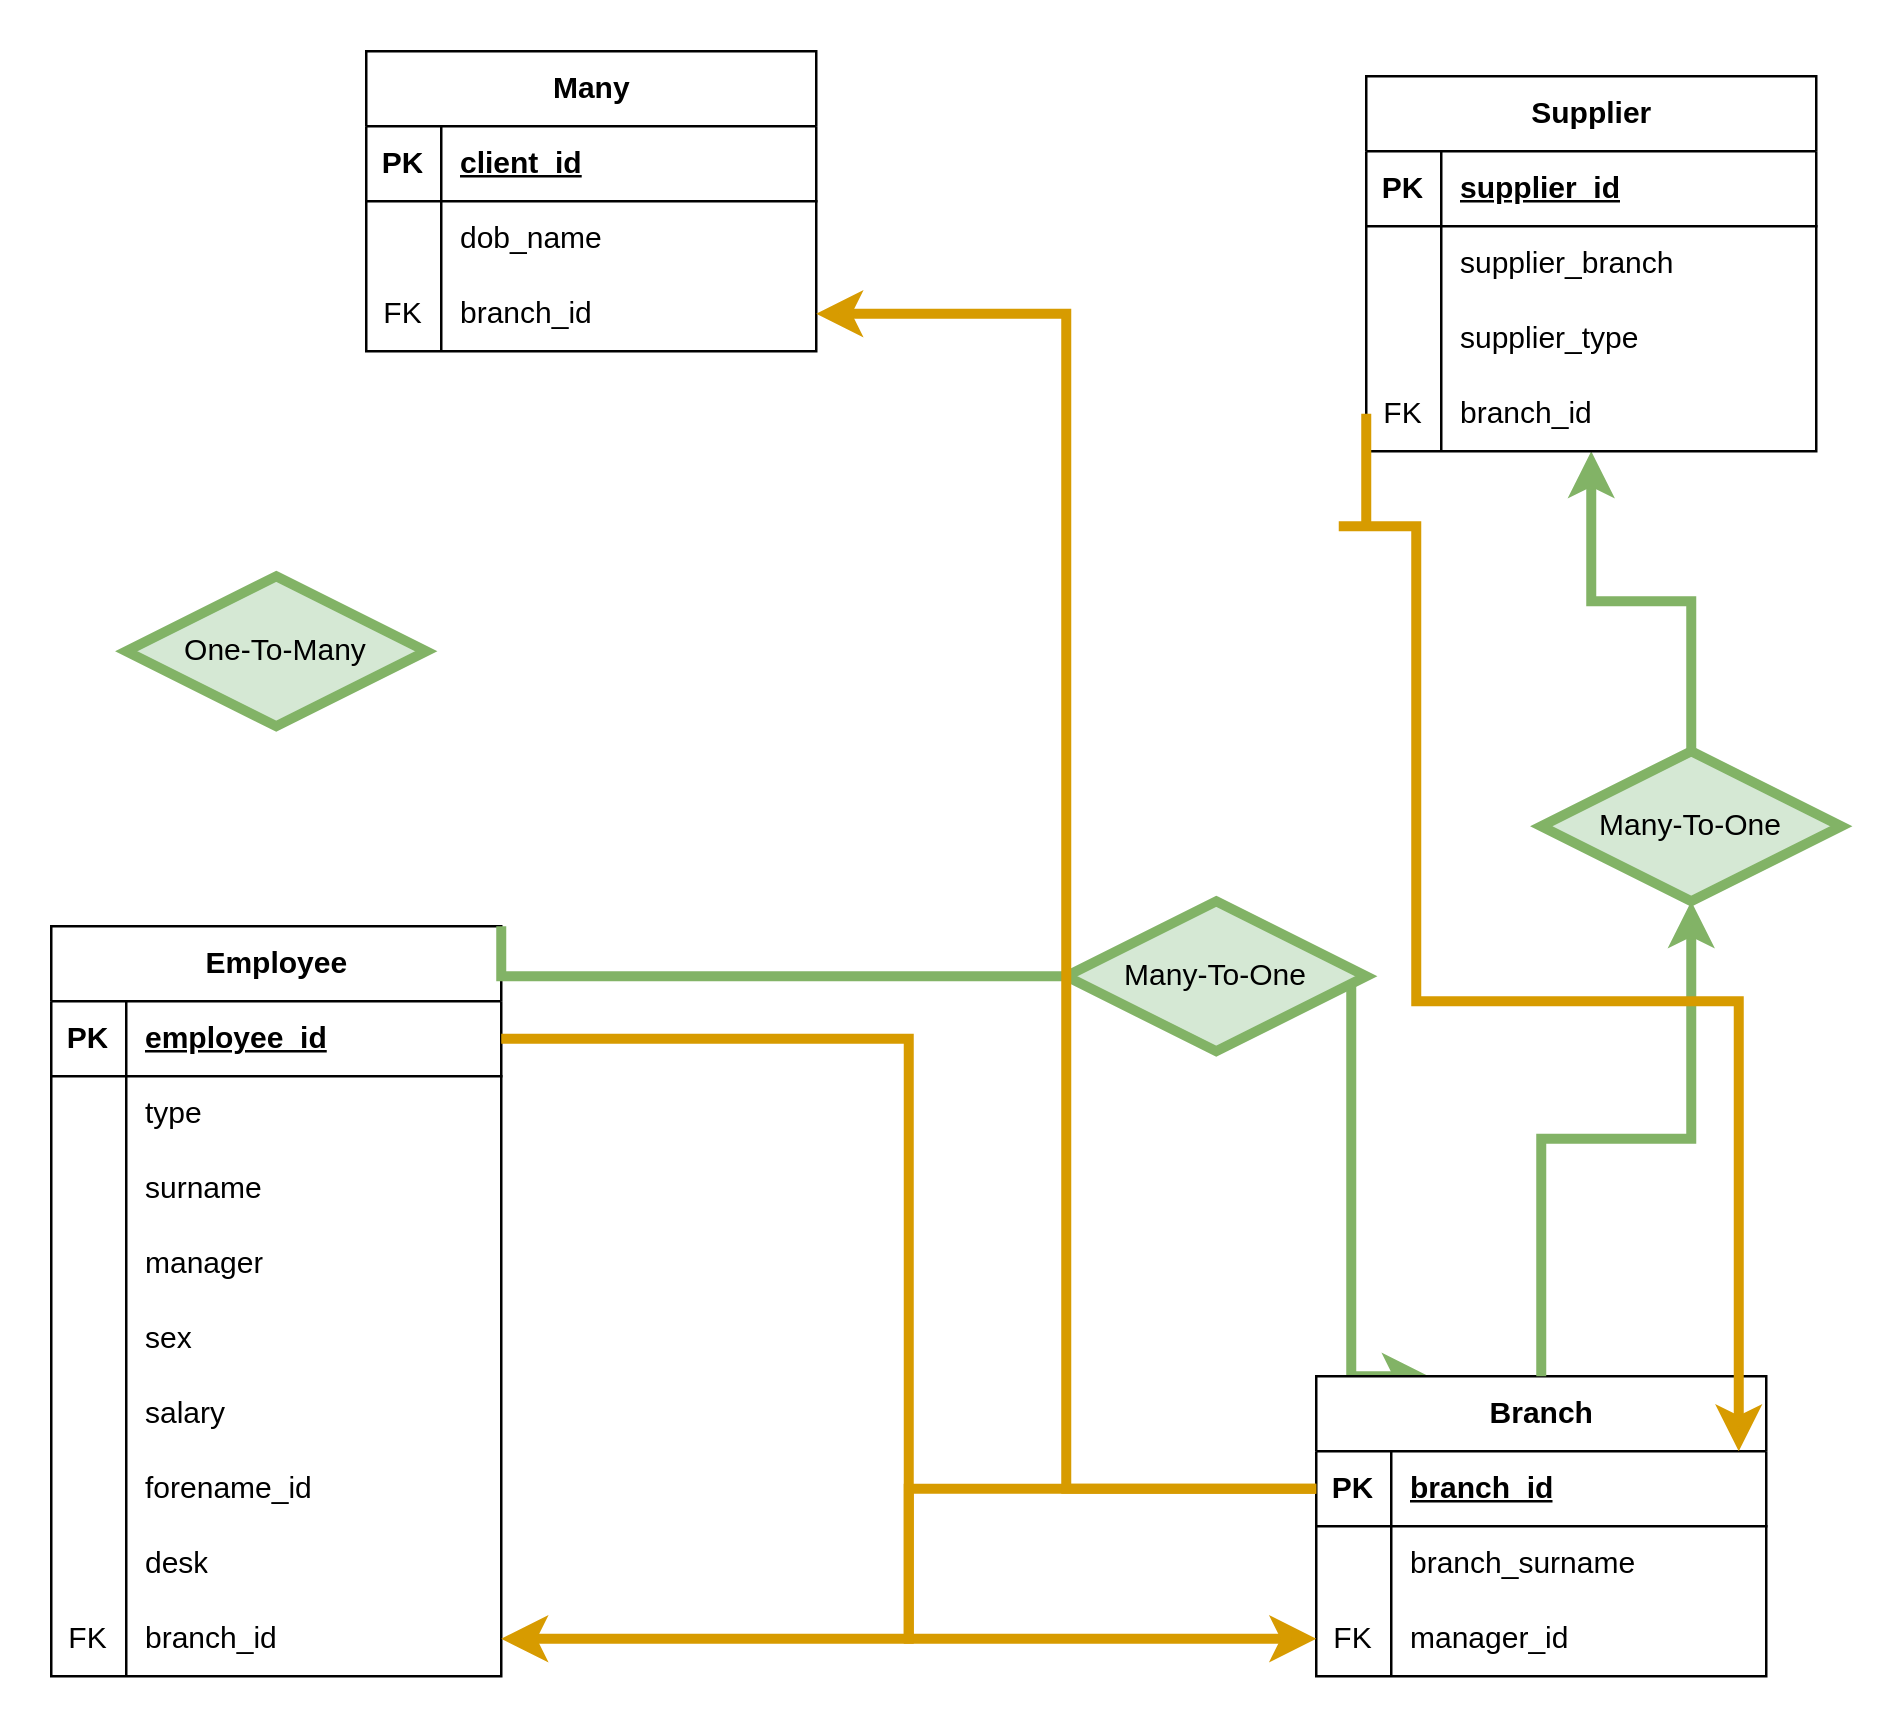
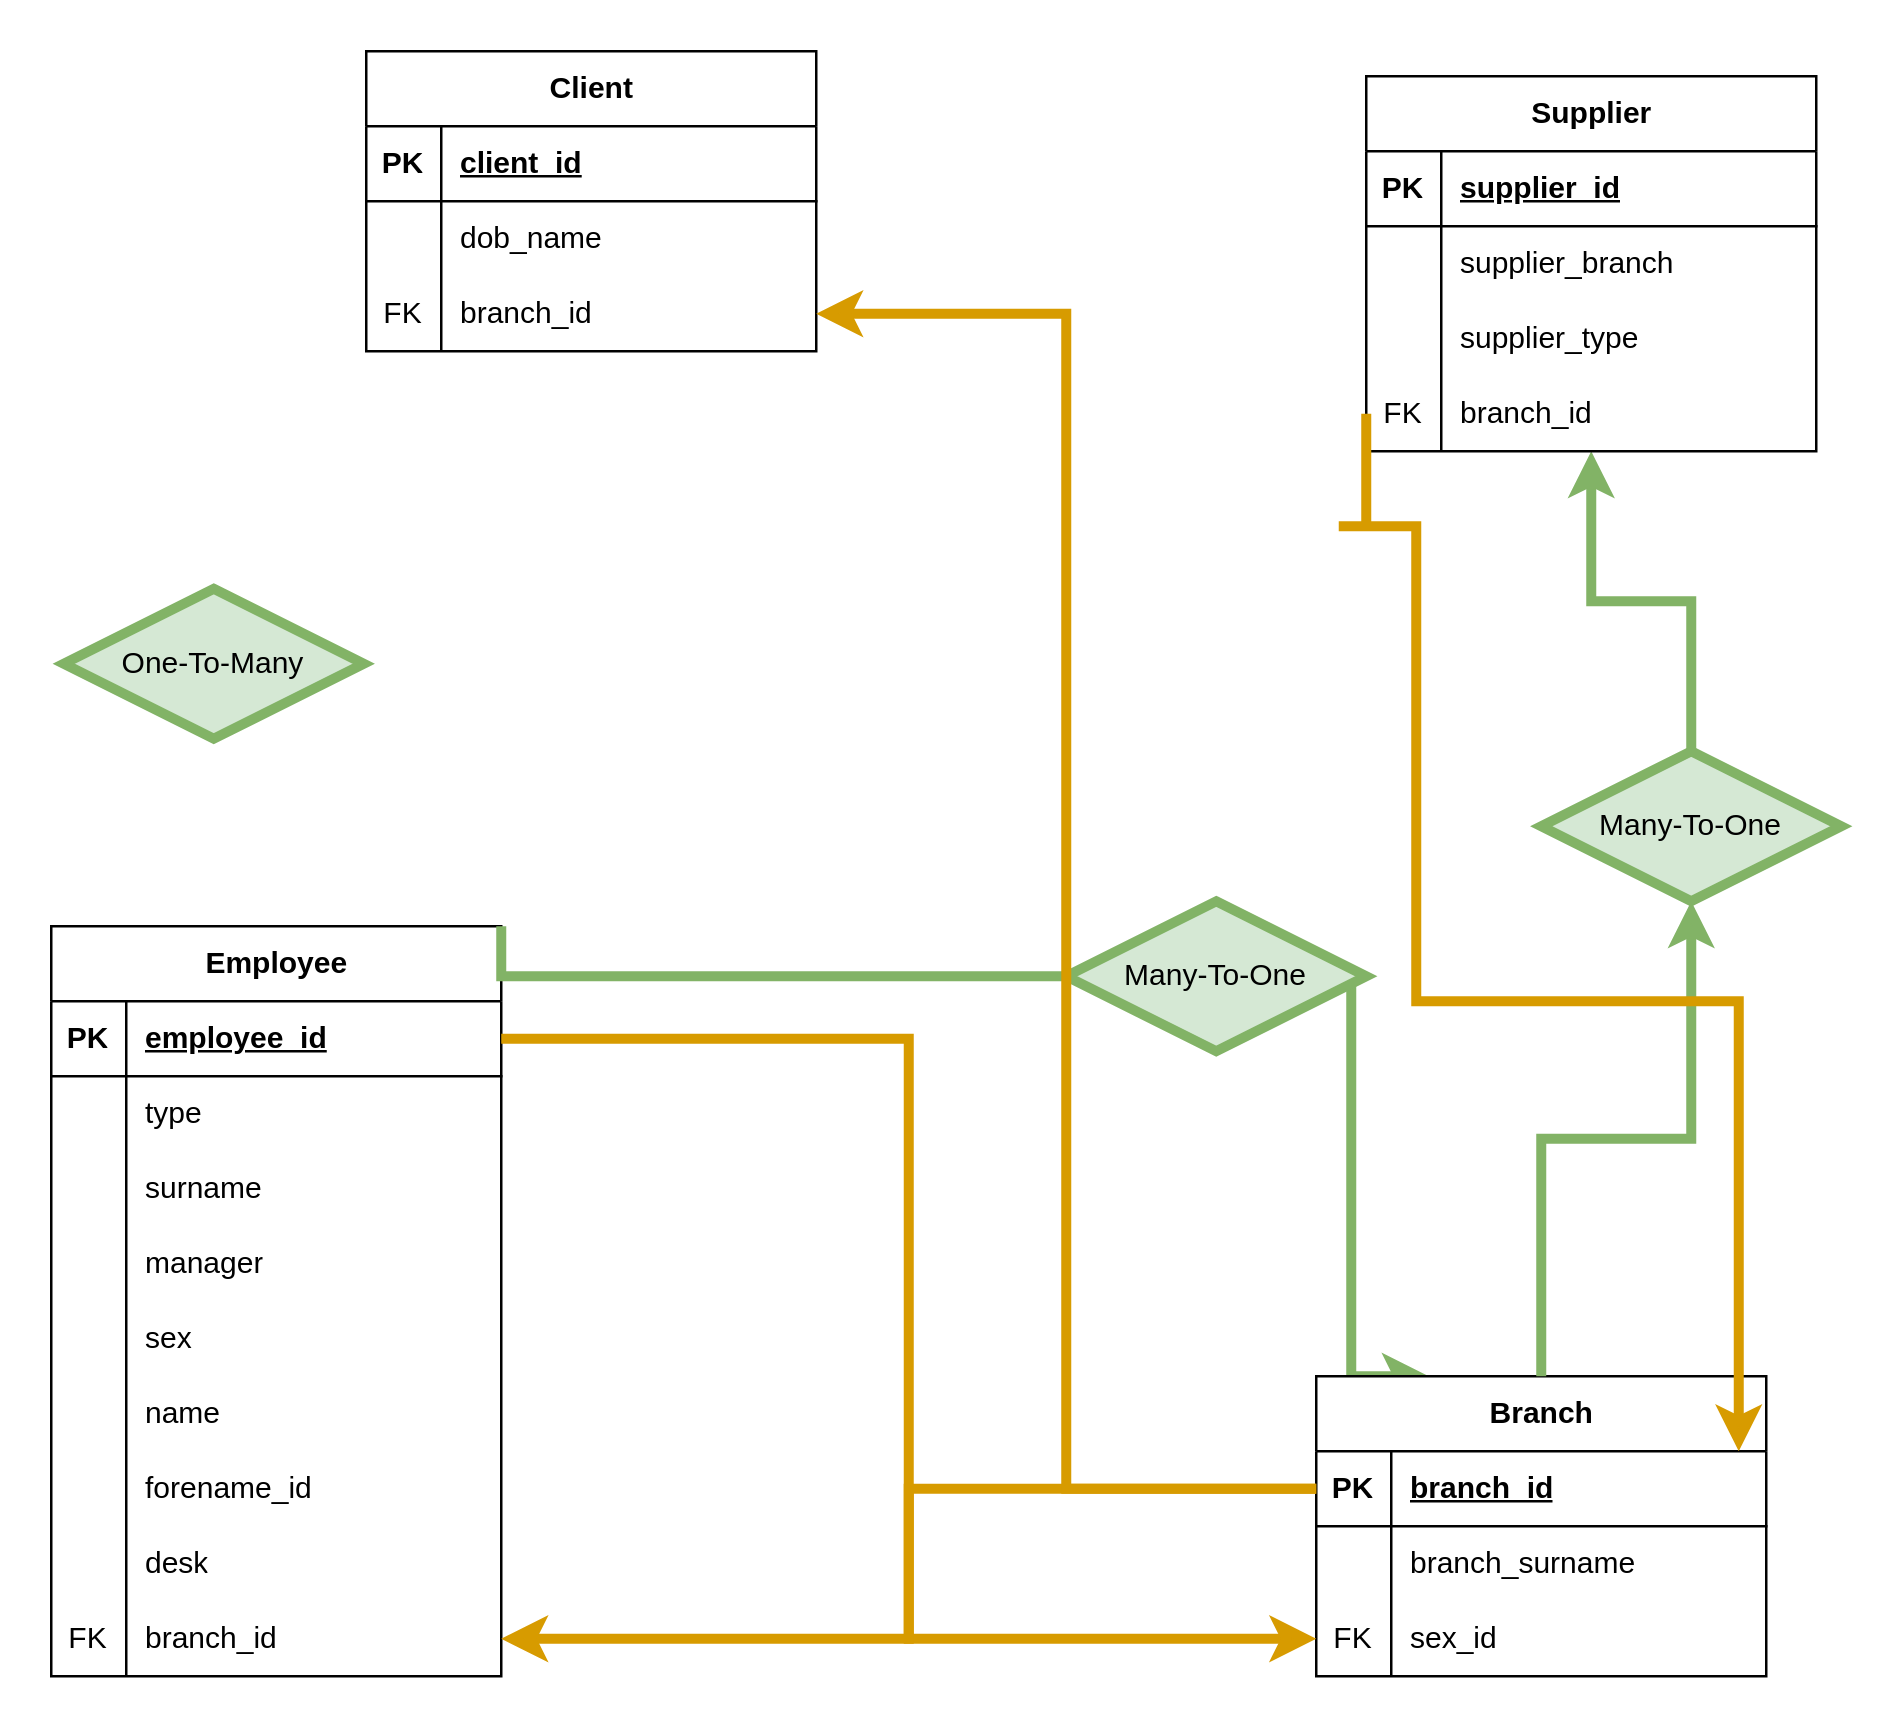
(593, 89) -> (593, 89)
(276, 651) -> (214, 664)
(193, 1414) -> (180, 1414)
(1491, 1639) -> (1458, 1639)
